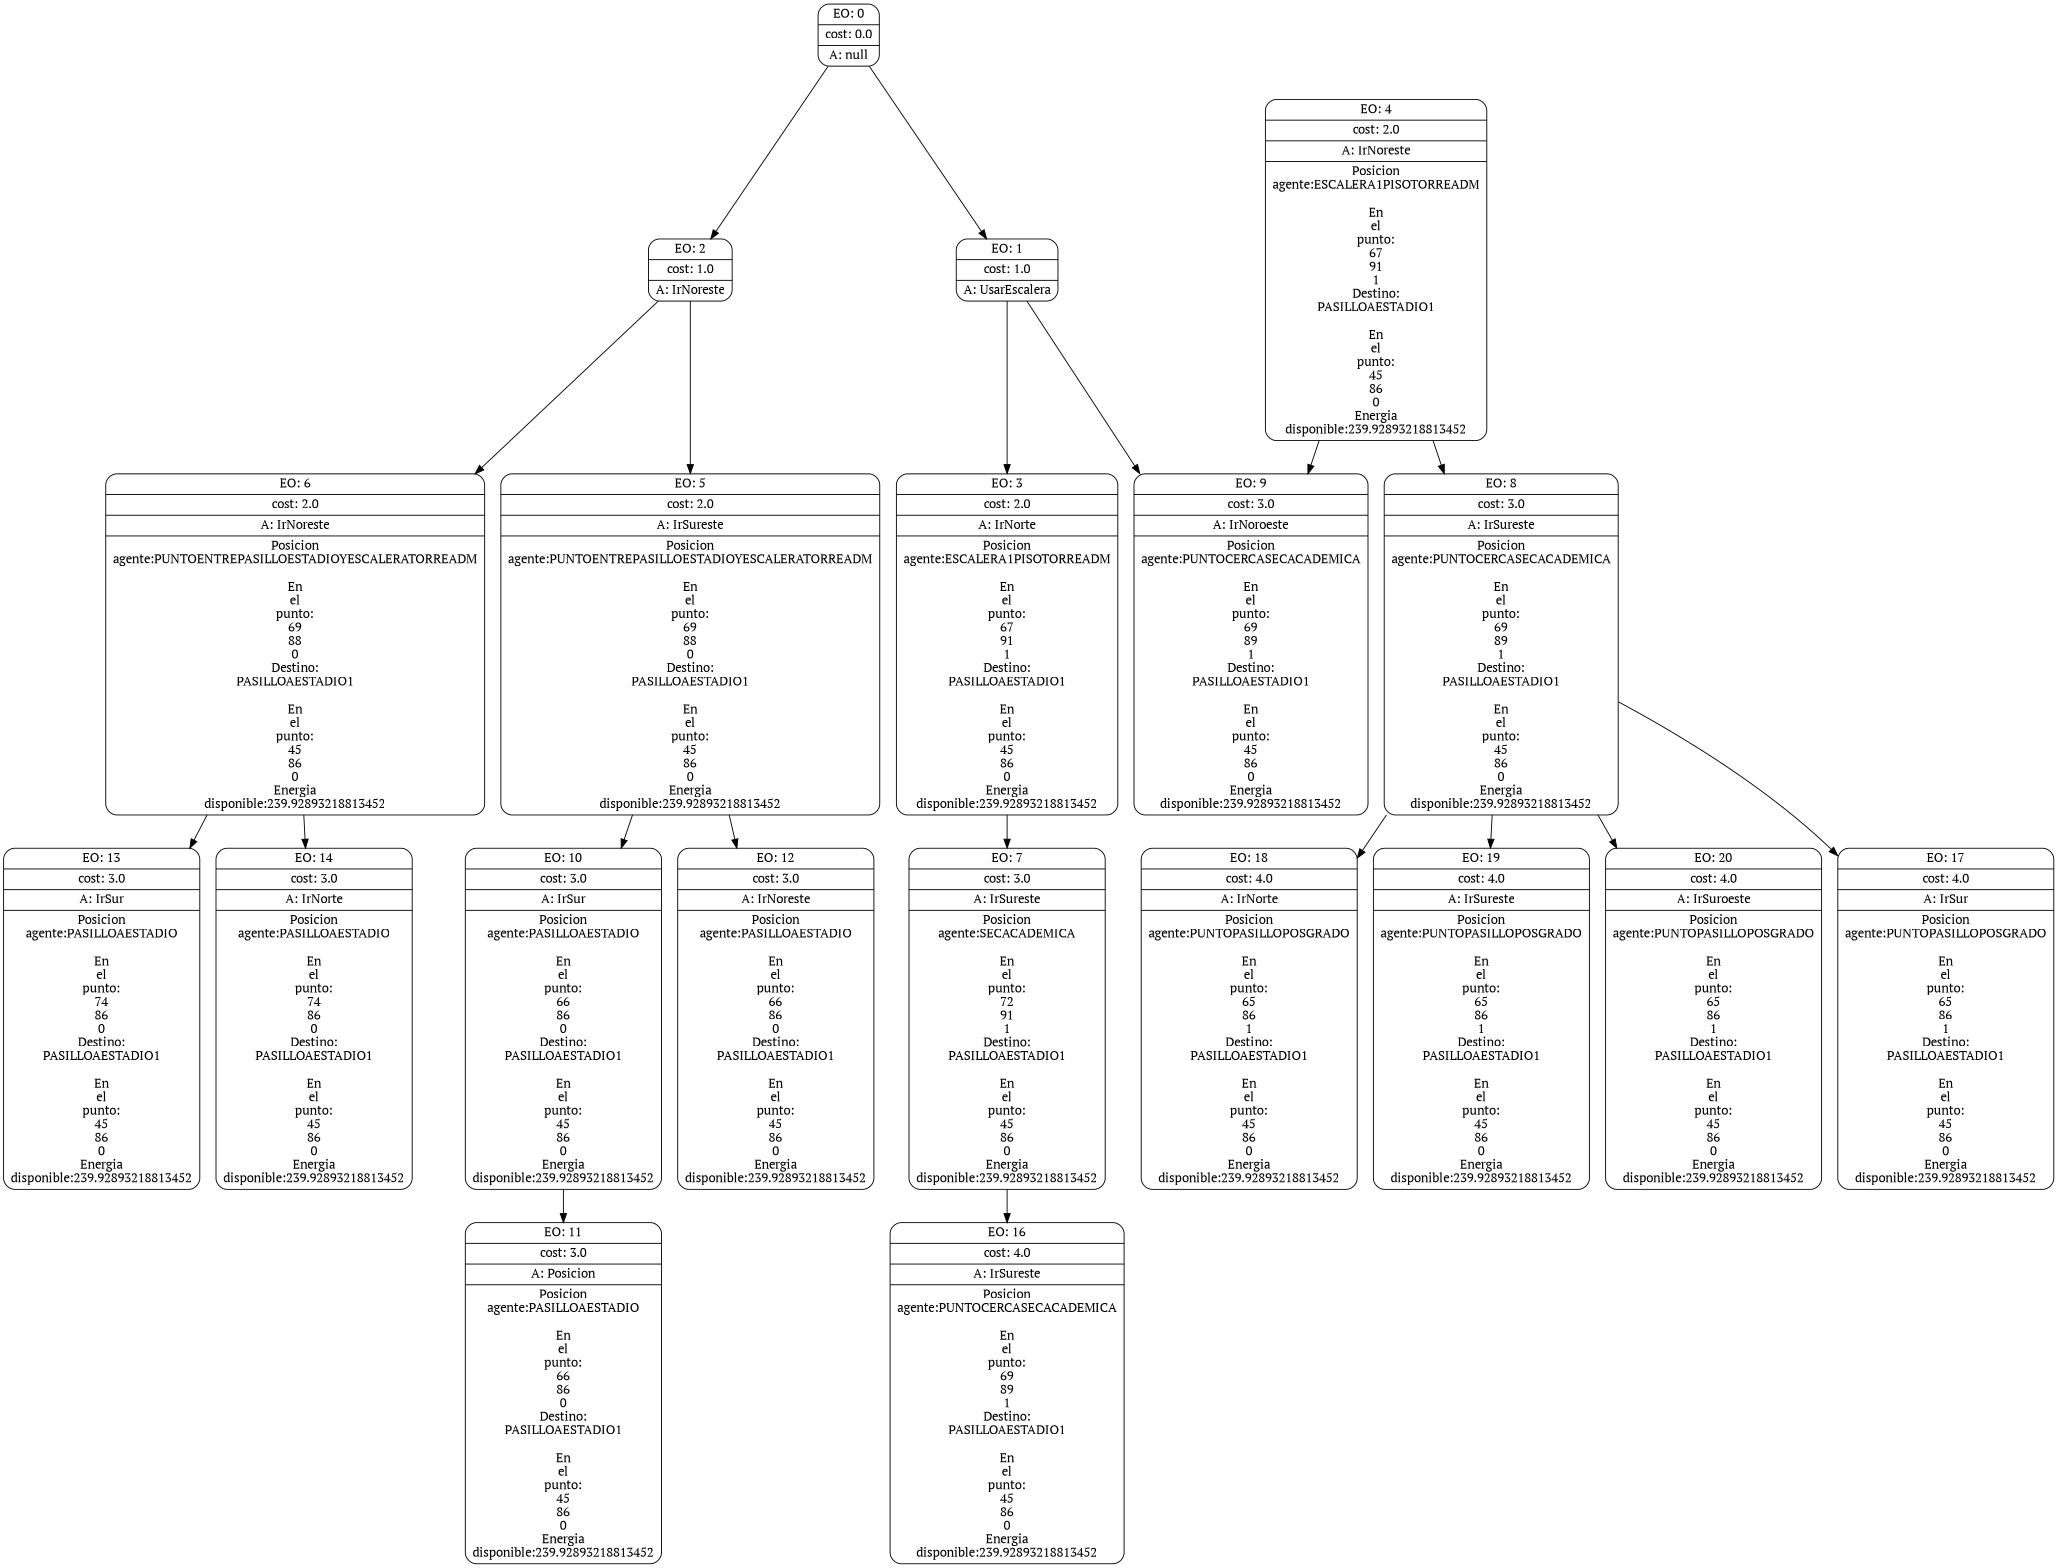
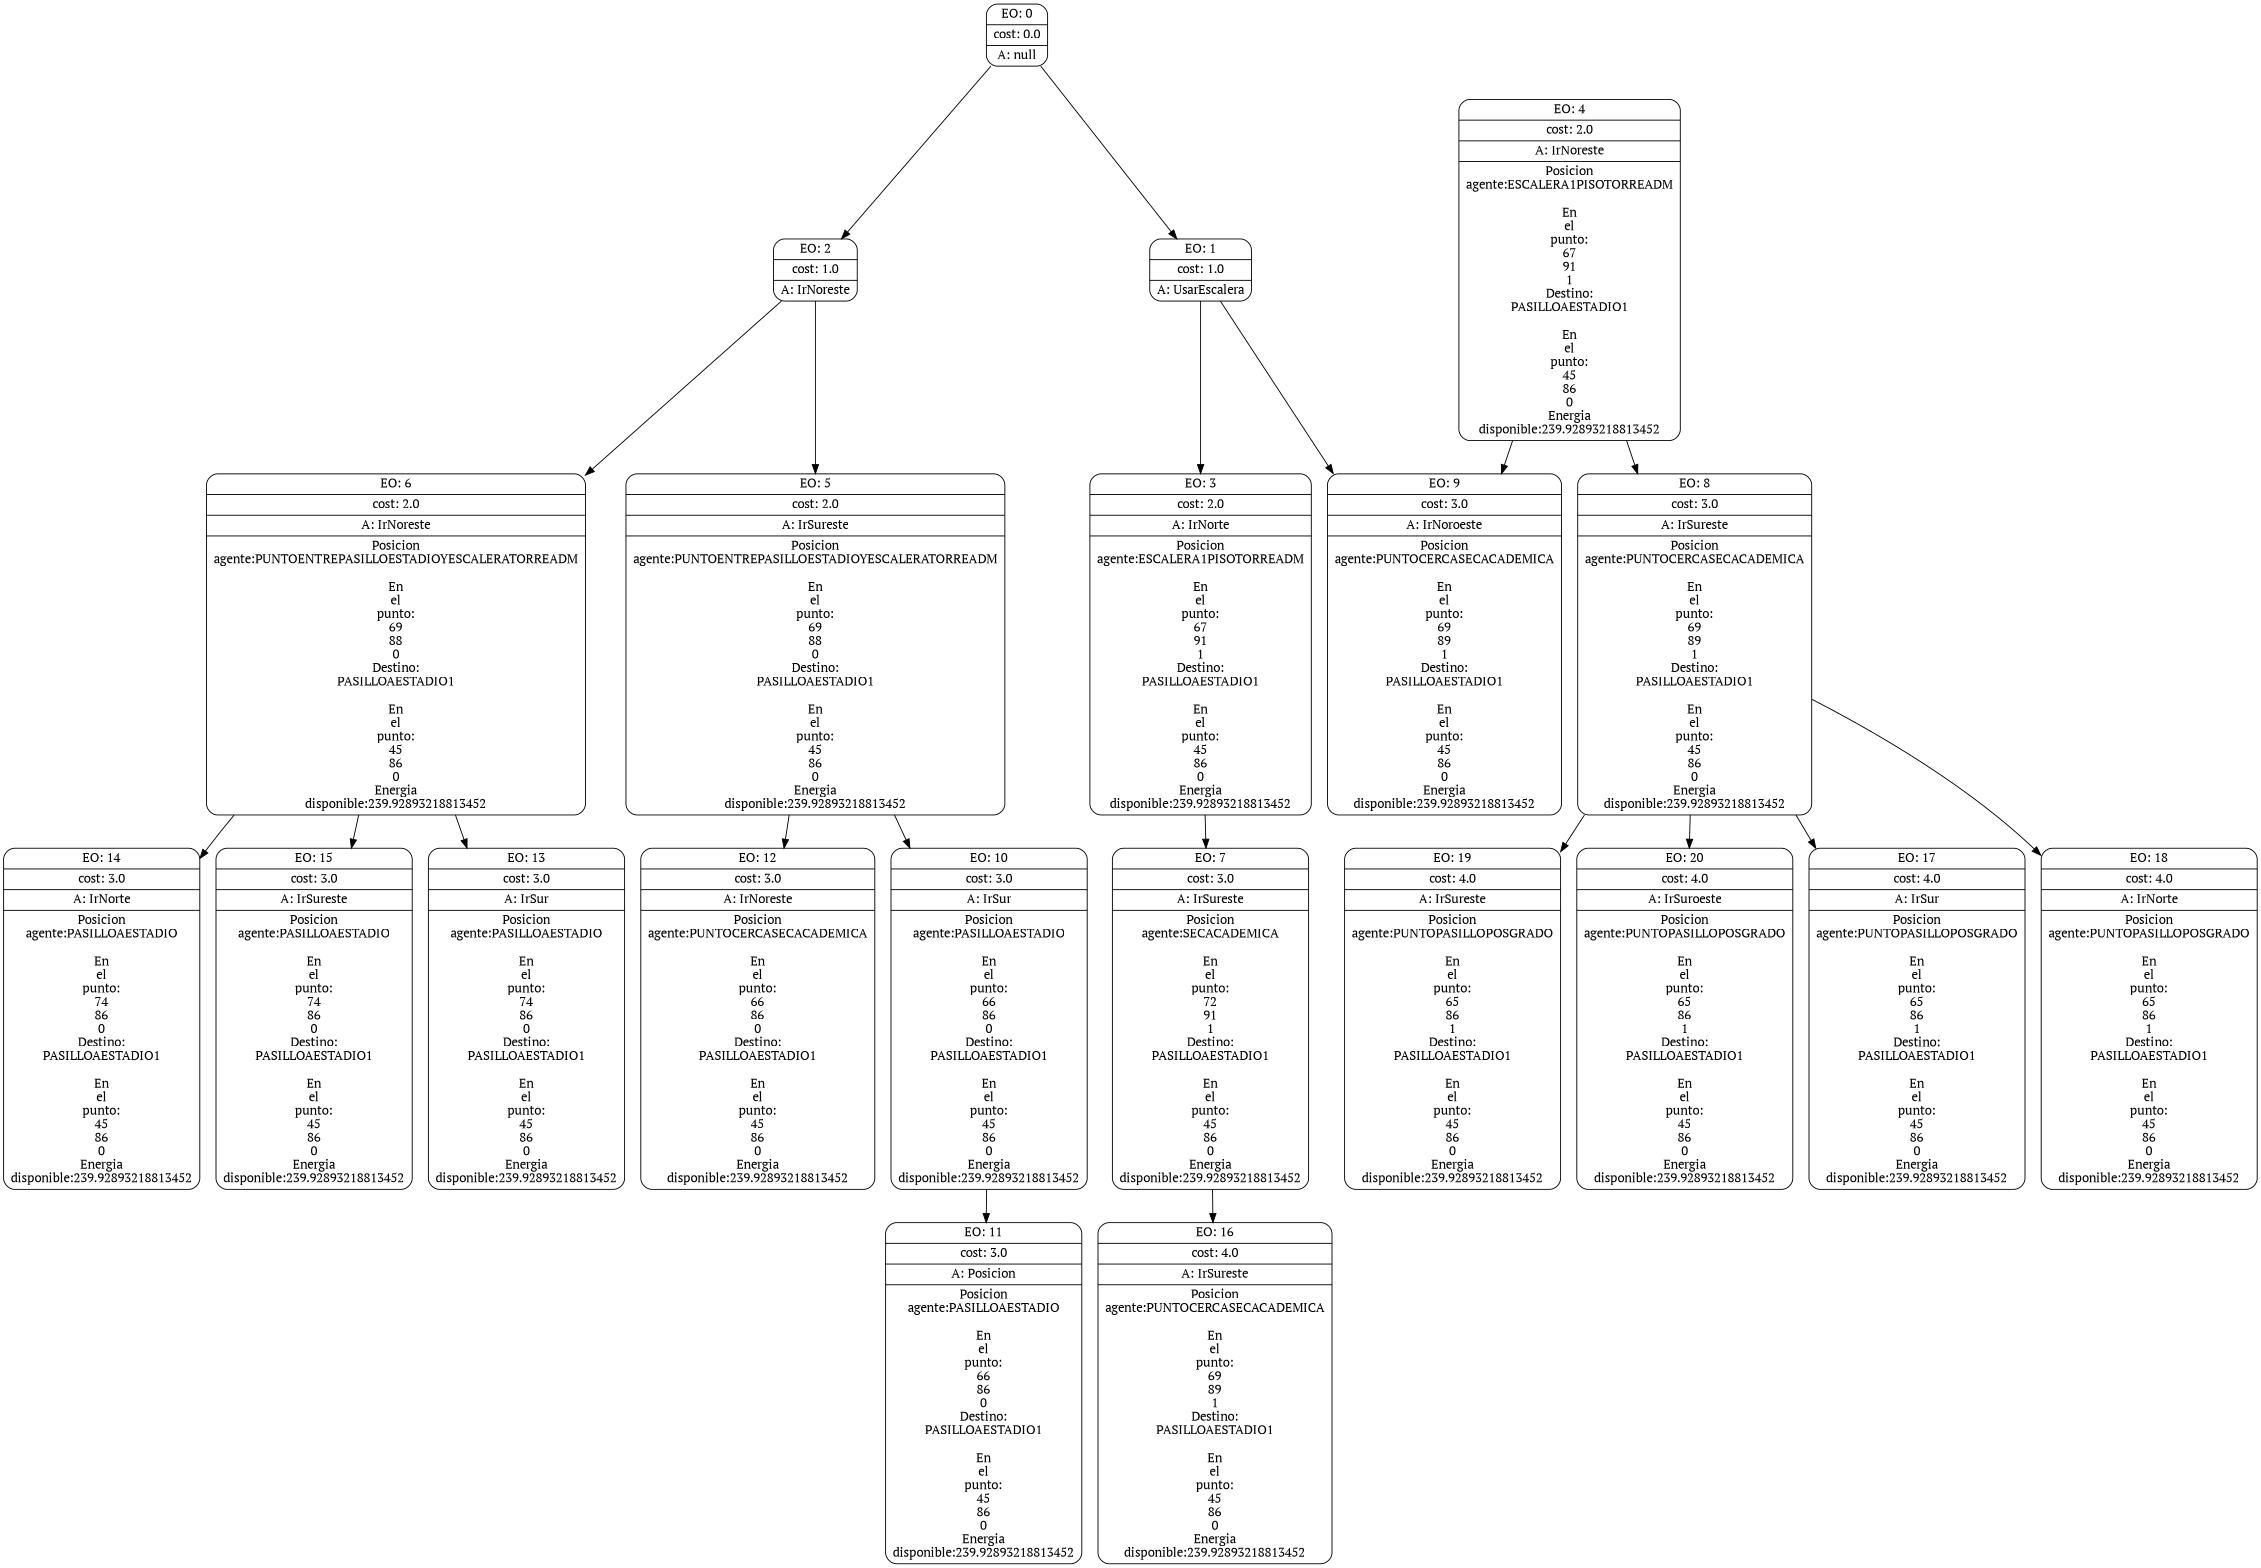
(776, 934) -> (758, 934)
none -> (314, 1019)
